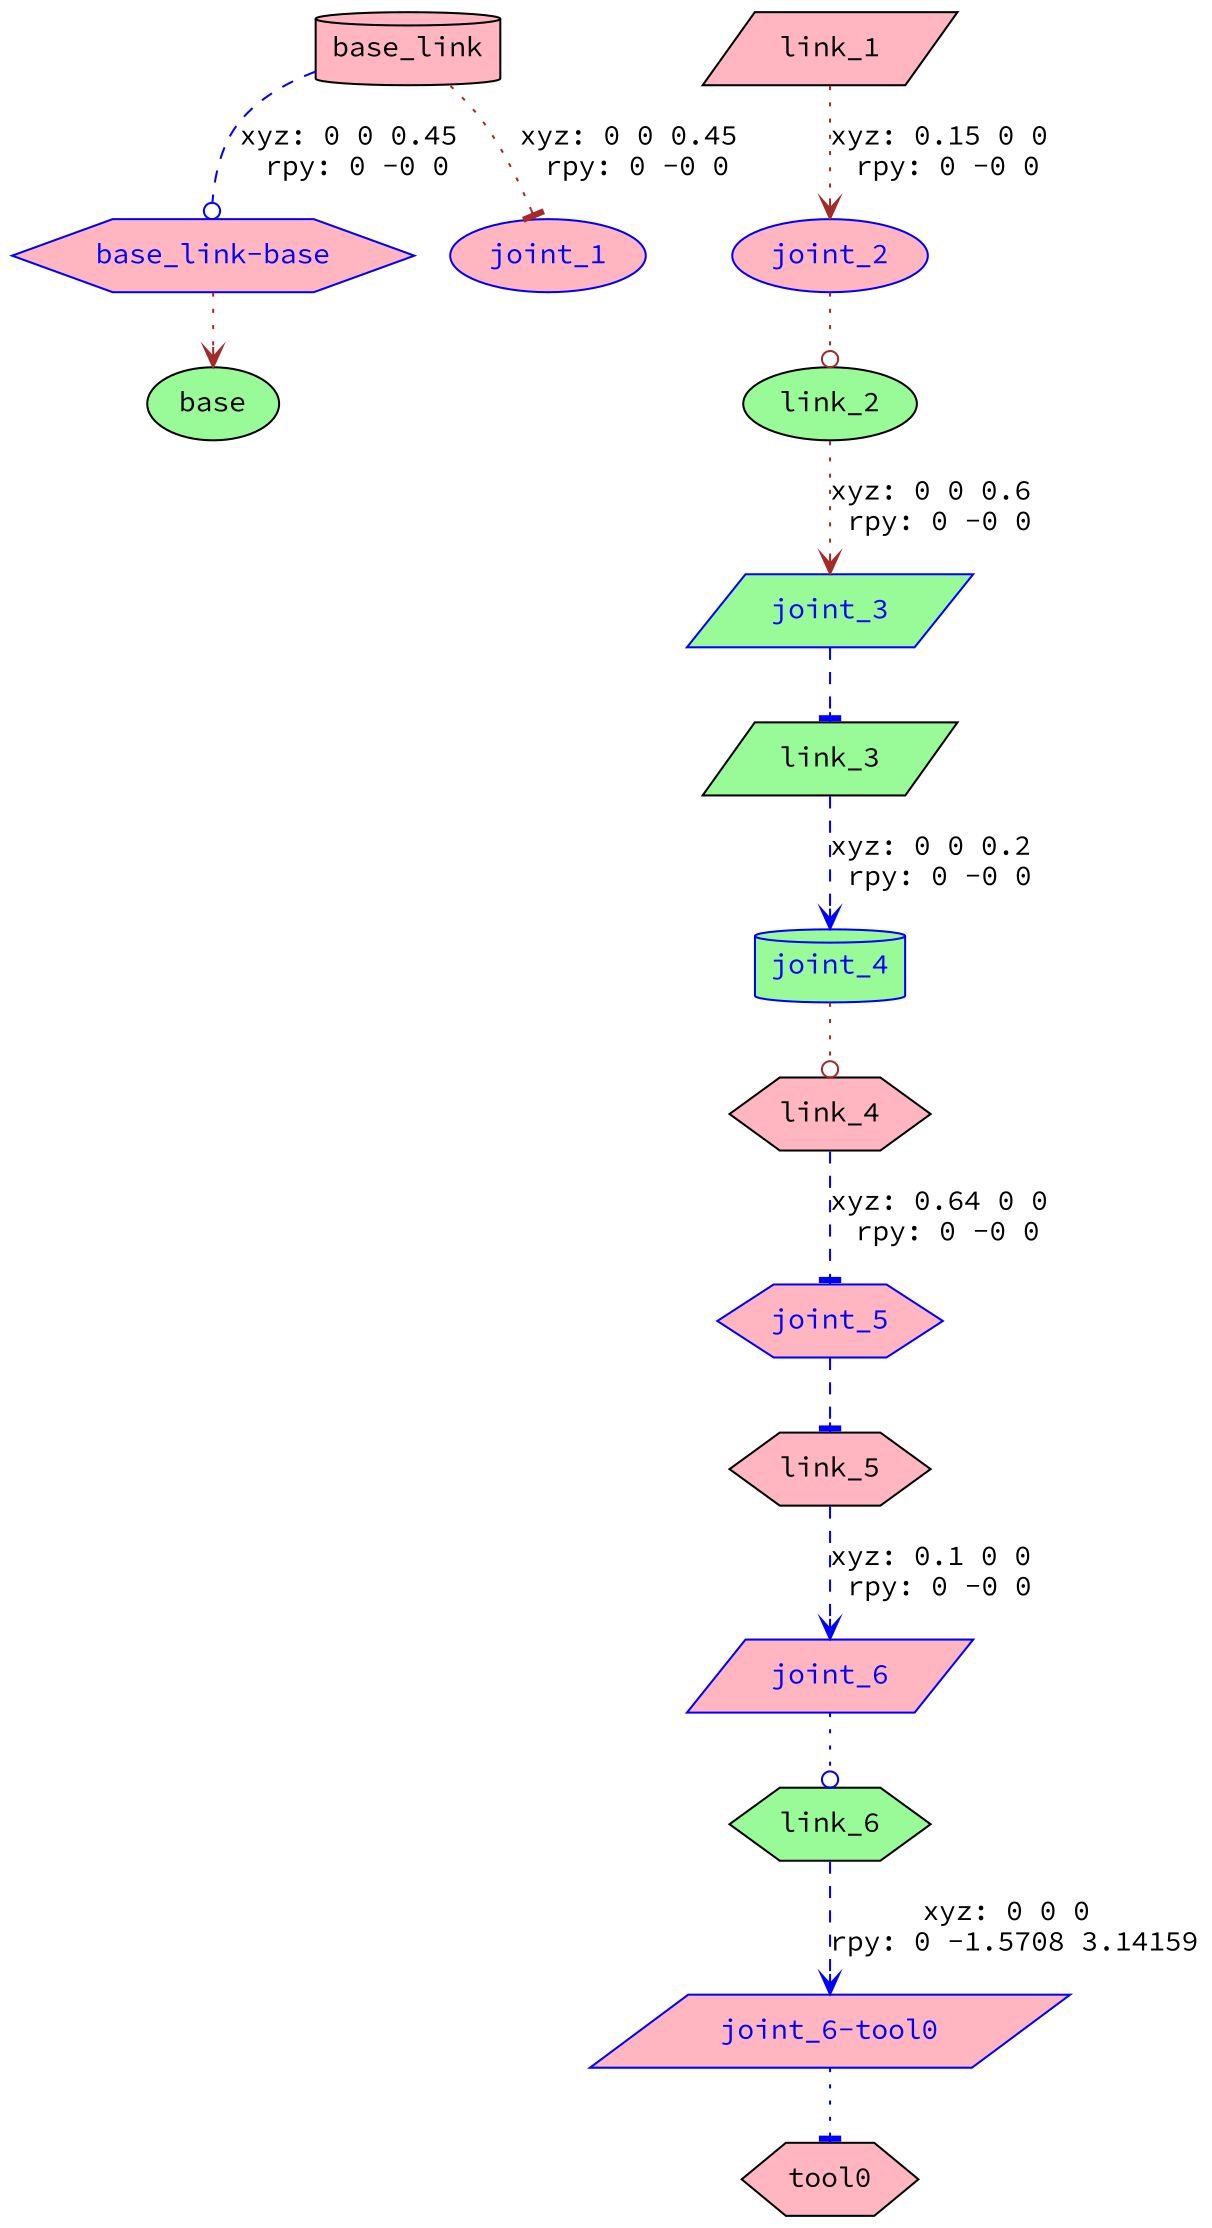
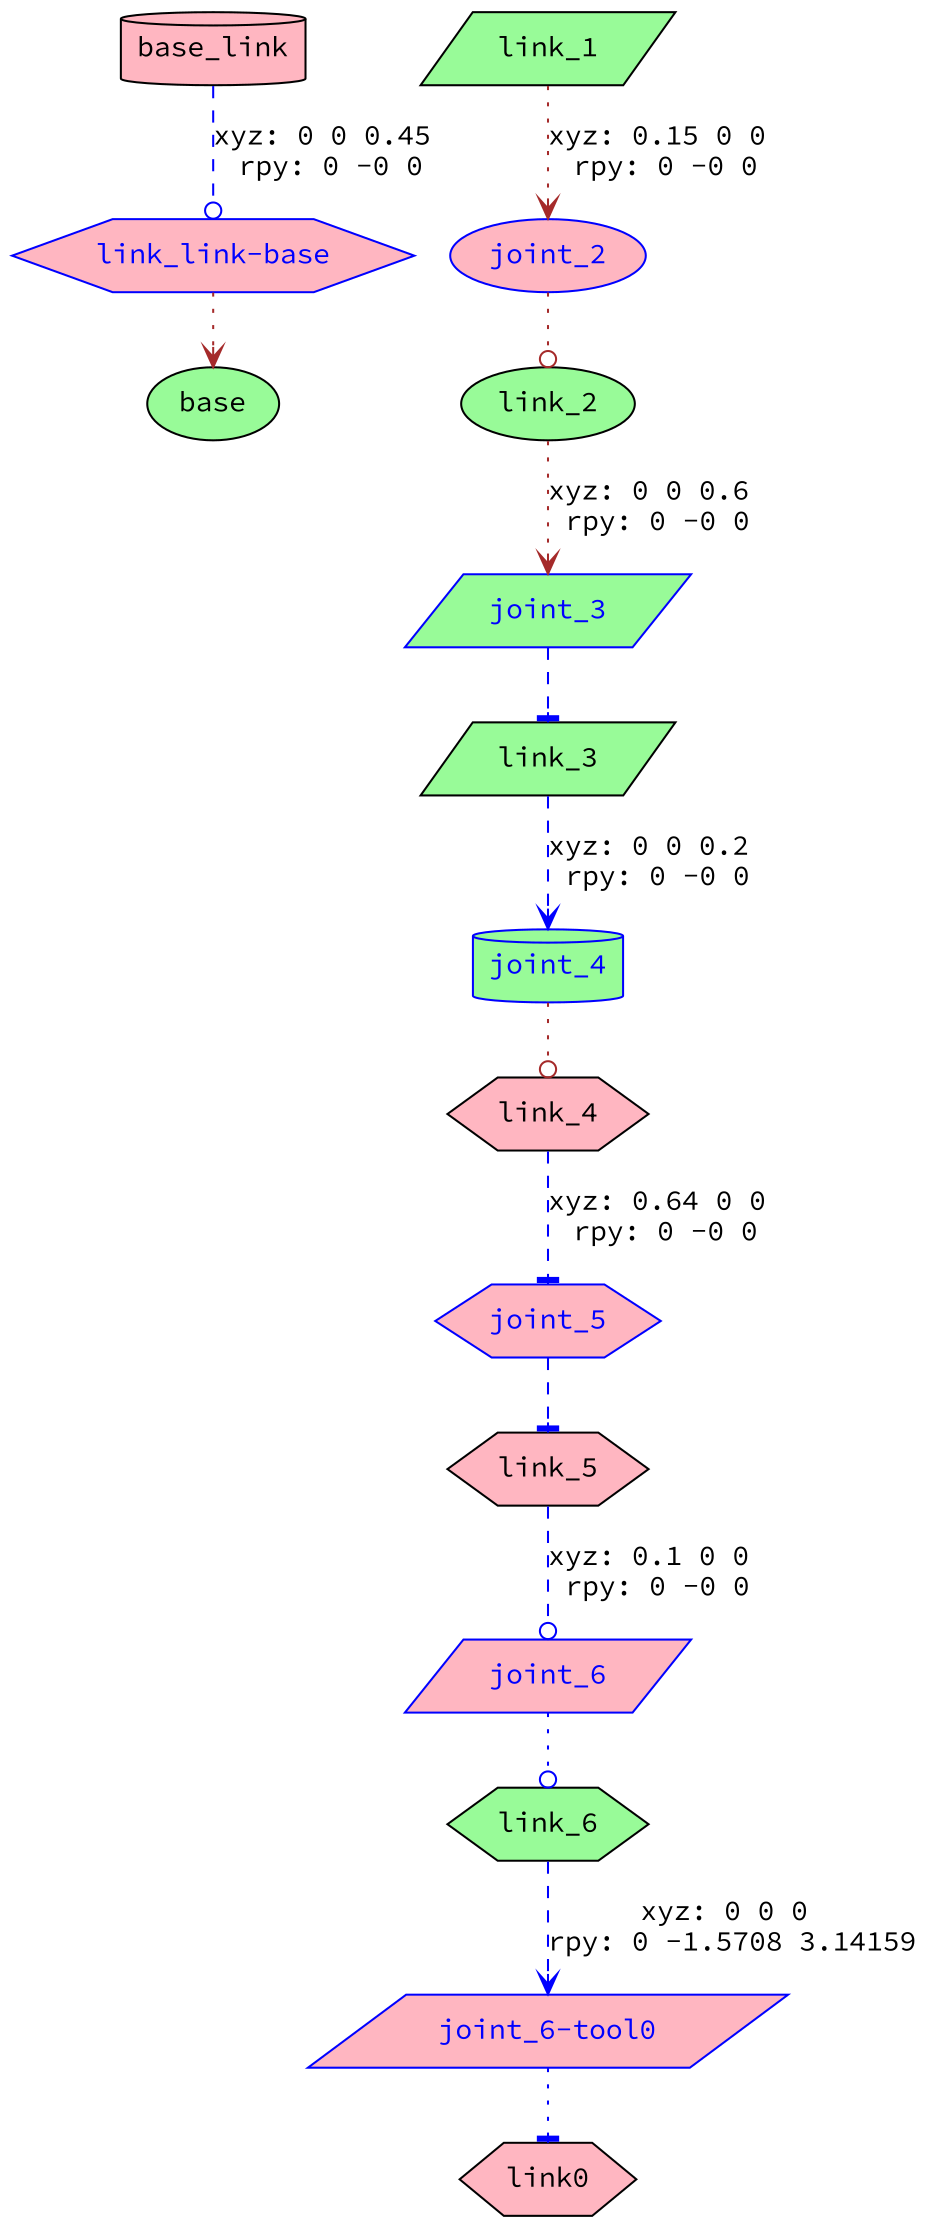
(830, 49) -> (548, 49)
(213, 256) -> (213, 256)
(548, 256) -> none
(830, 1562) -> (548, 1564)
(830, 2179) -> (548, 2179)
